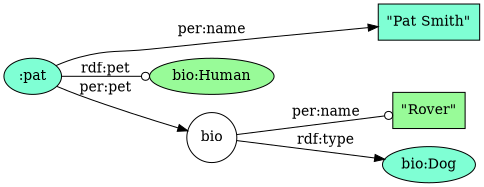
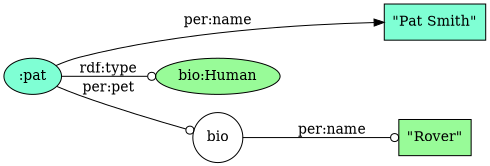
(106, 69) -> (109, 69)
(117, 109) -> (121, 109)
(429, 165) -> none
